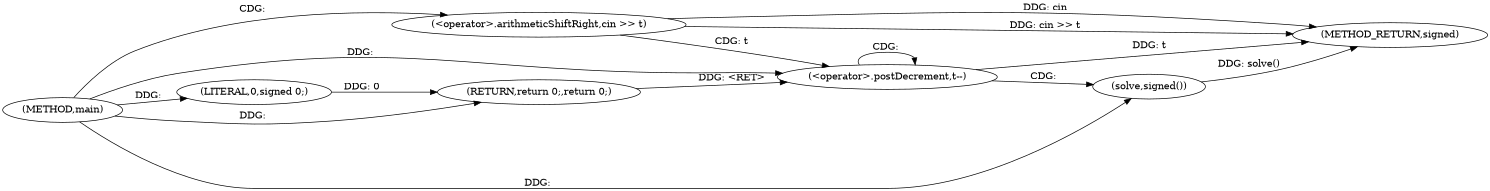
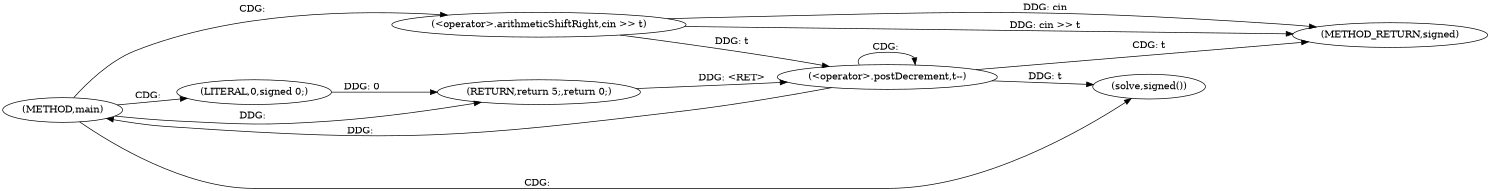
(732, 42) -> (732, 42)
(1149, 46) -> (1149, 46)
(431, 60) -> (474, 133)
(1277, 70) -> none
(1045, 77) -> (1045, 77)
(539, 92) -> (539, 92)
(150, 96) -> (150, 96)
(539, 183) -> (539, 183)
